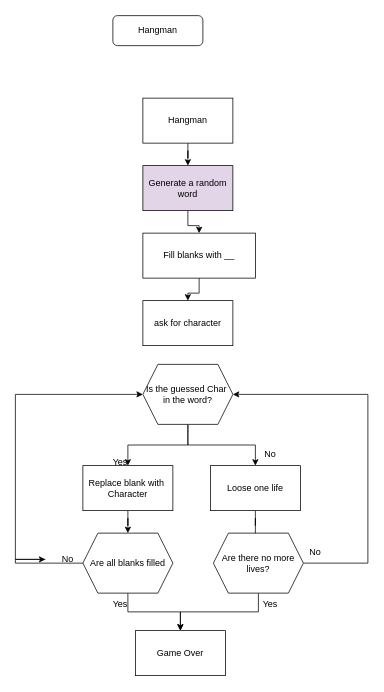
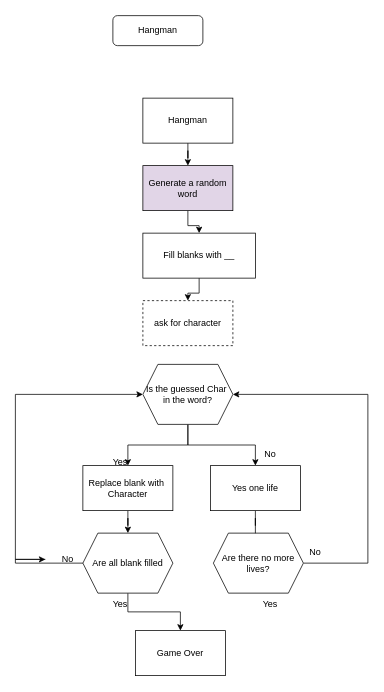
(188, 323) -> (188, 323)
(255, 488) -> (255, 488)
(128, 563) -> (128, 563)
(229, 612) -> none
